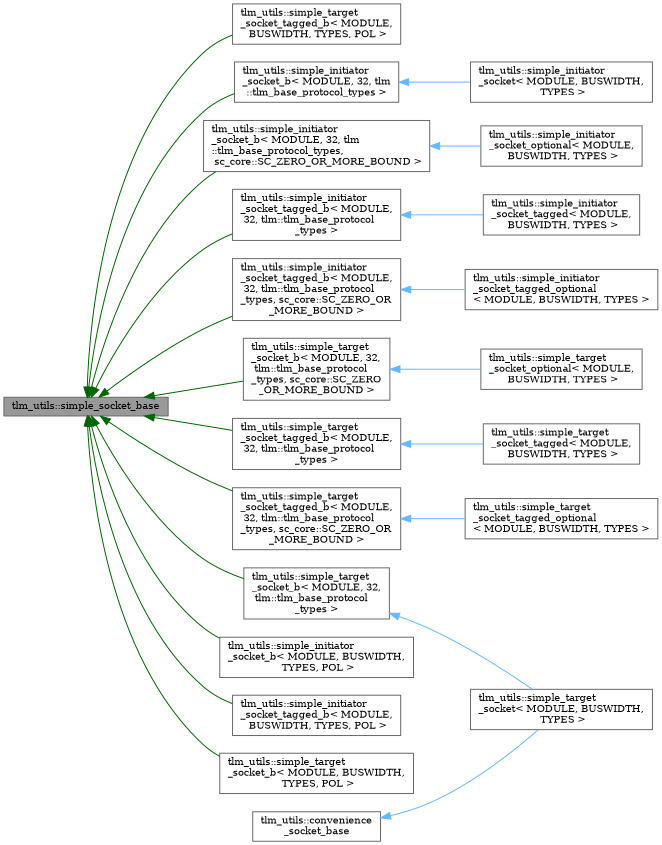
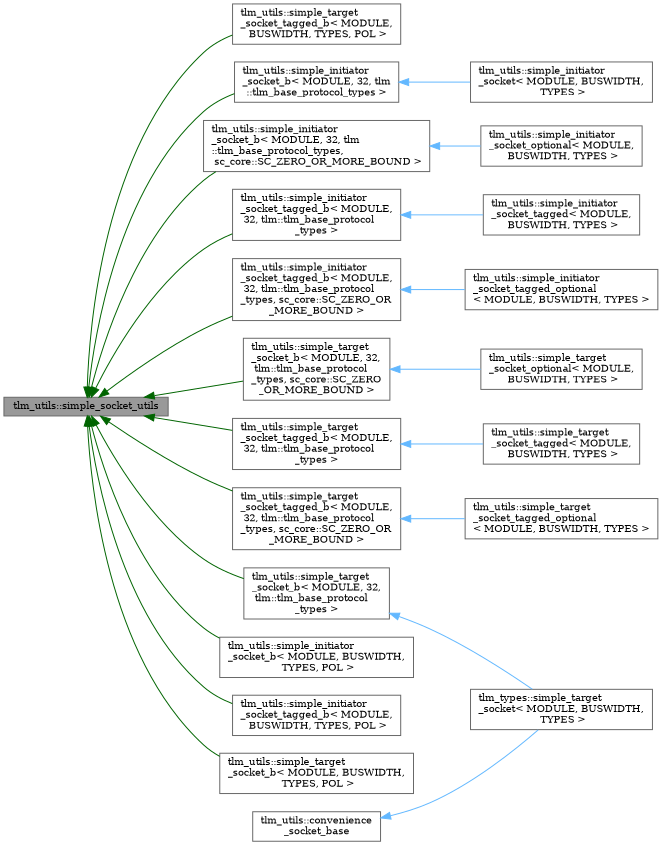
(86, 407) -> (86, 407)
(561, 709) -> (561, 709)
